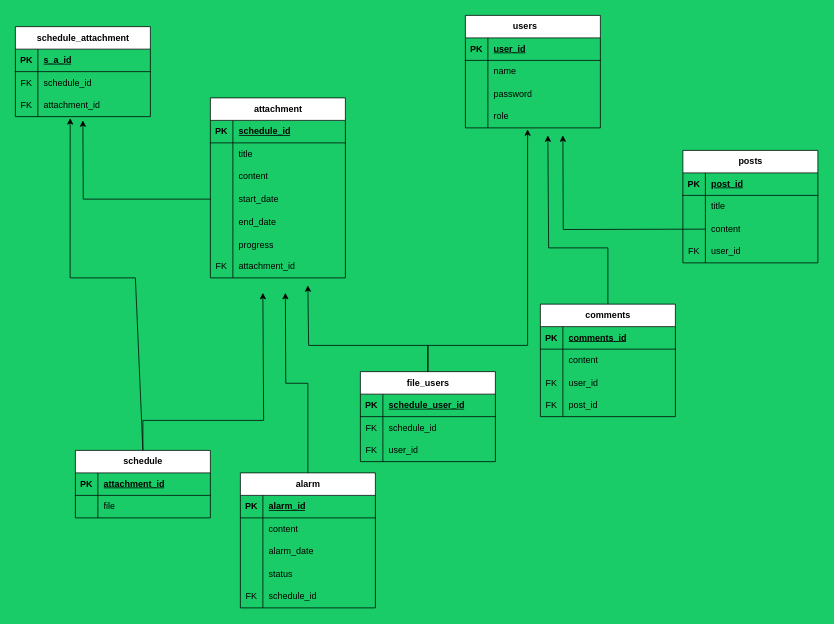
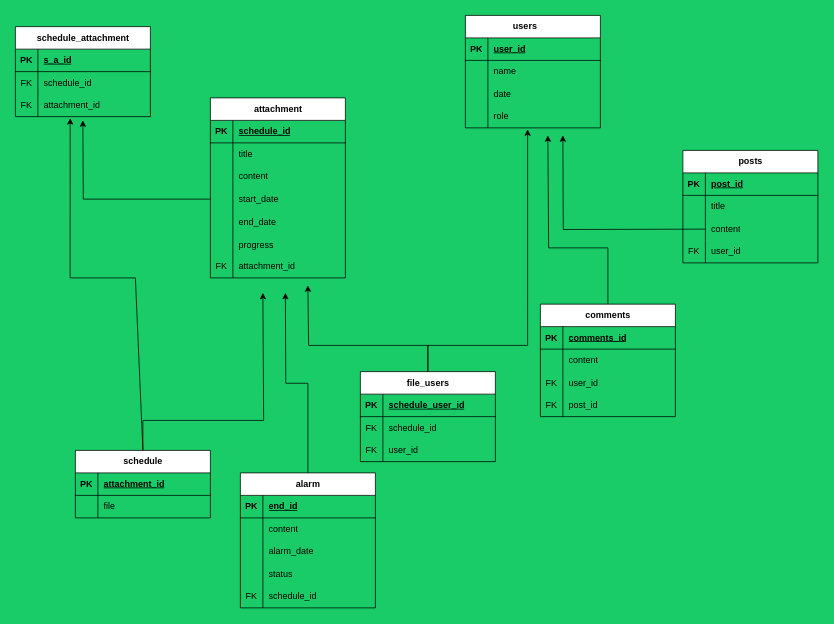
(514, 94) -> (504, 94)
(287, 507) -> (283, 507)
